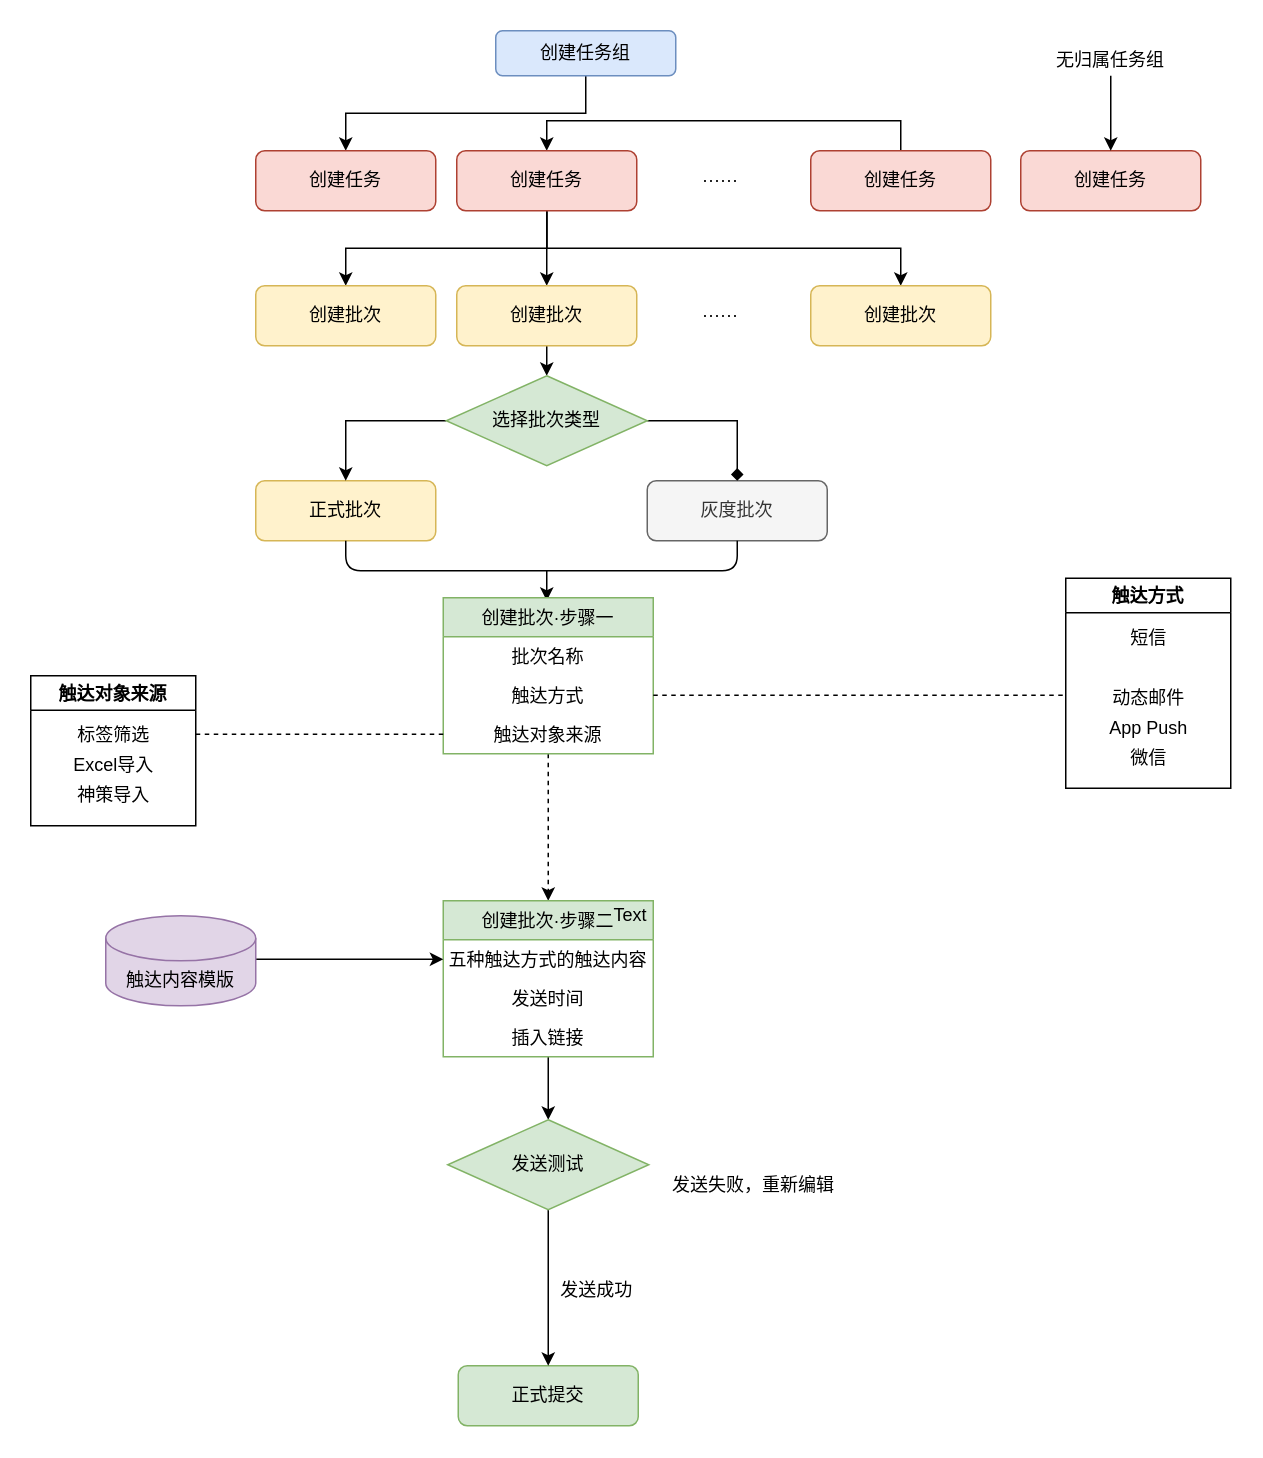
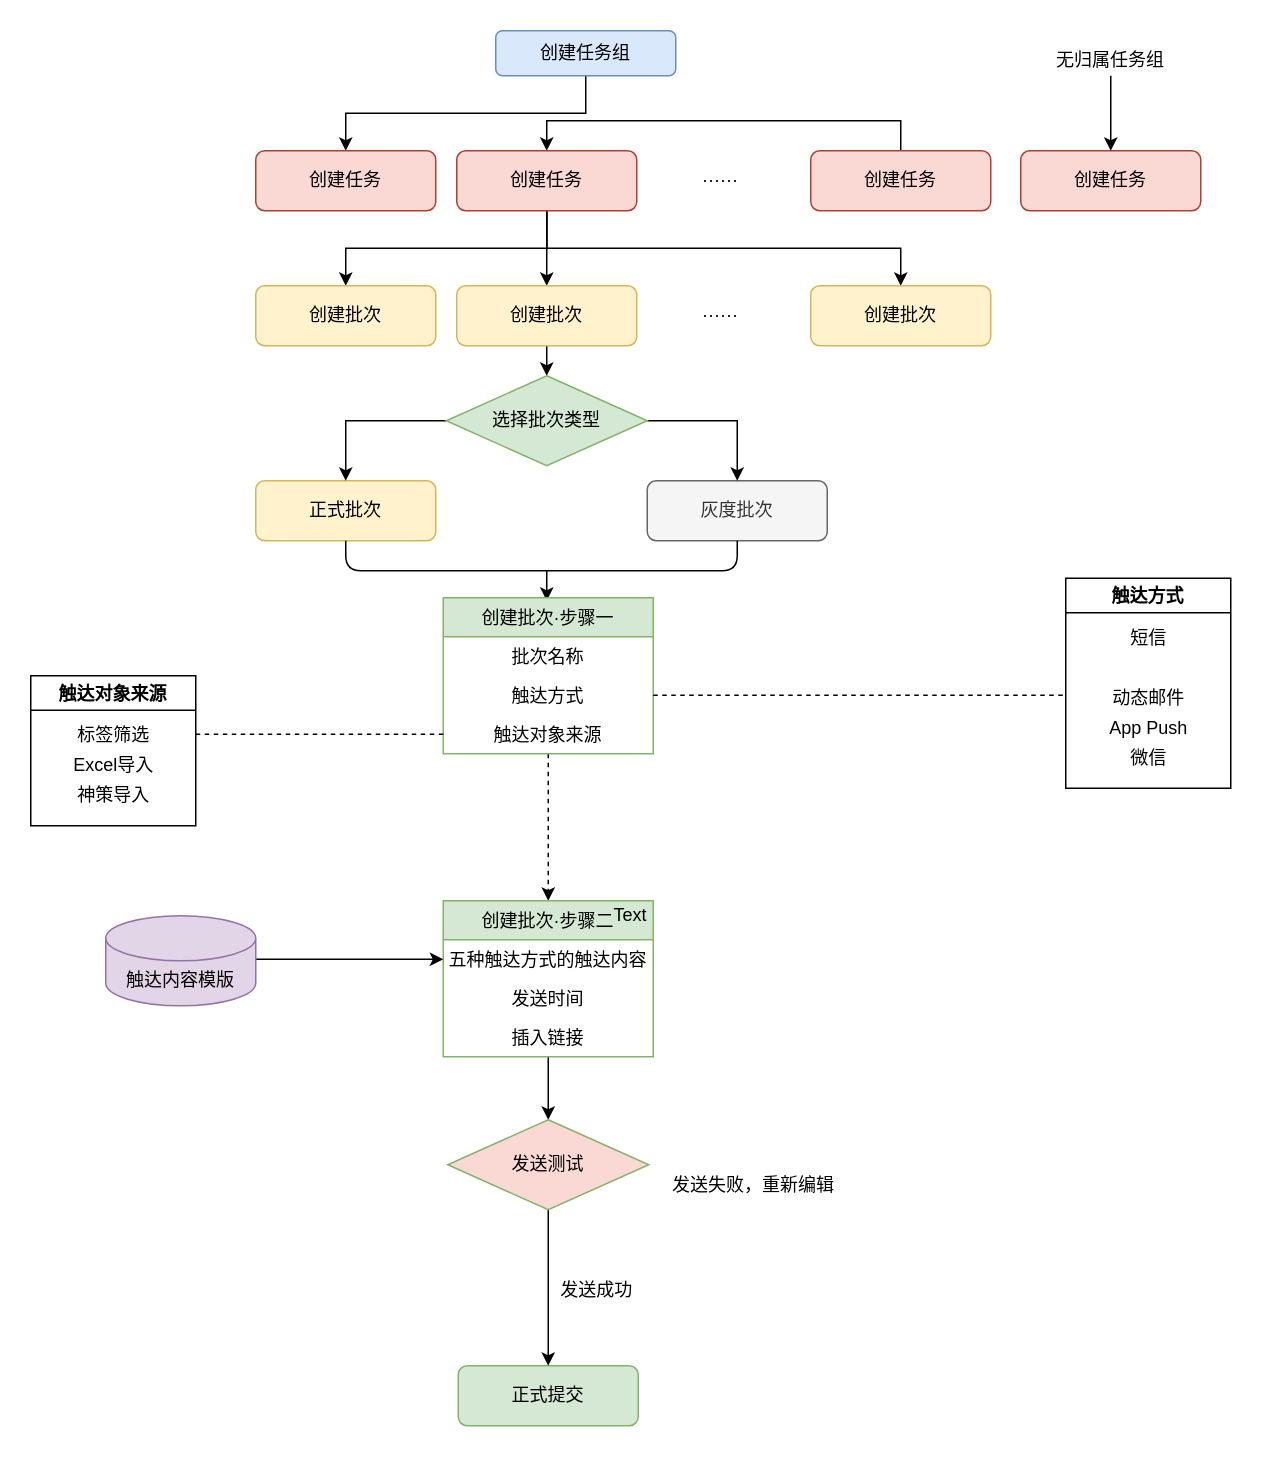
(737, 468) -> (737, 469)
(548, 1165) -> (548, 1165)
